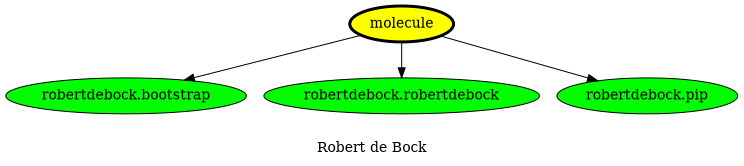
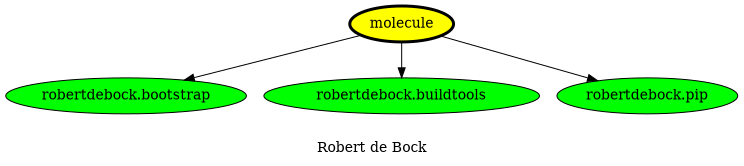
(402, 96) -> (402, 96)
